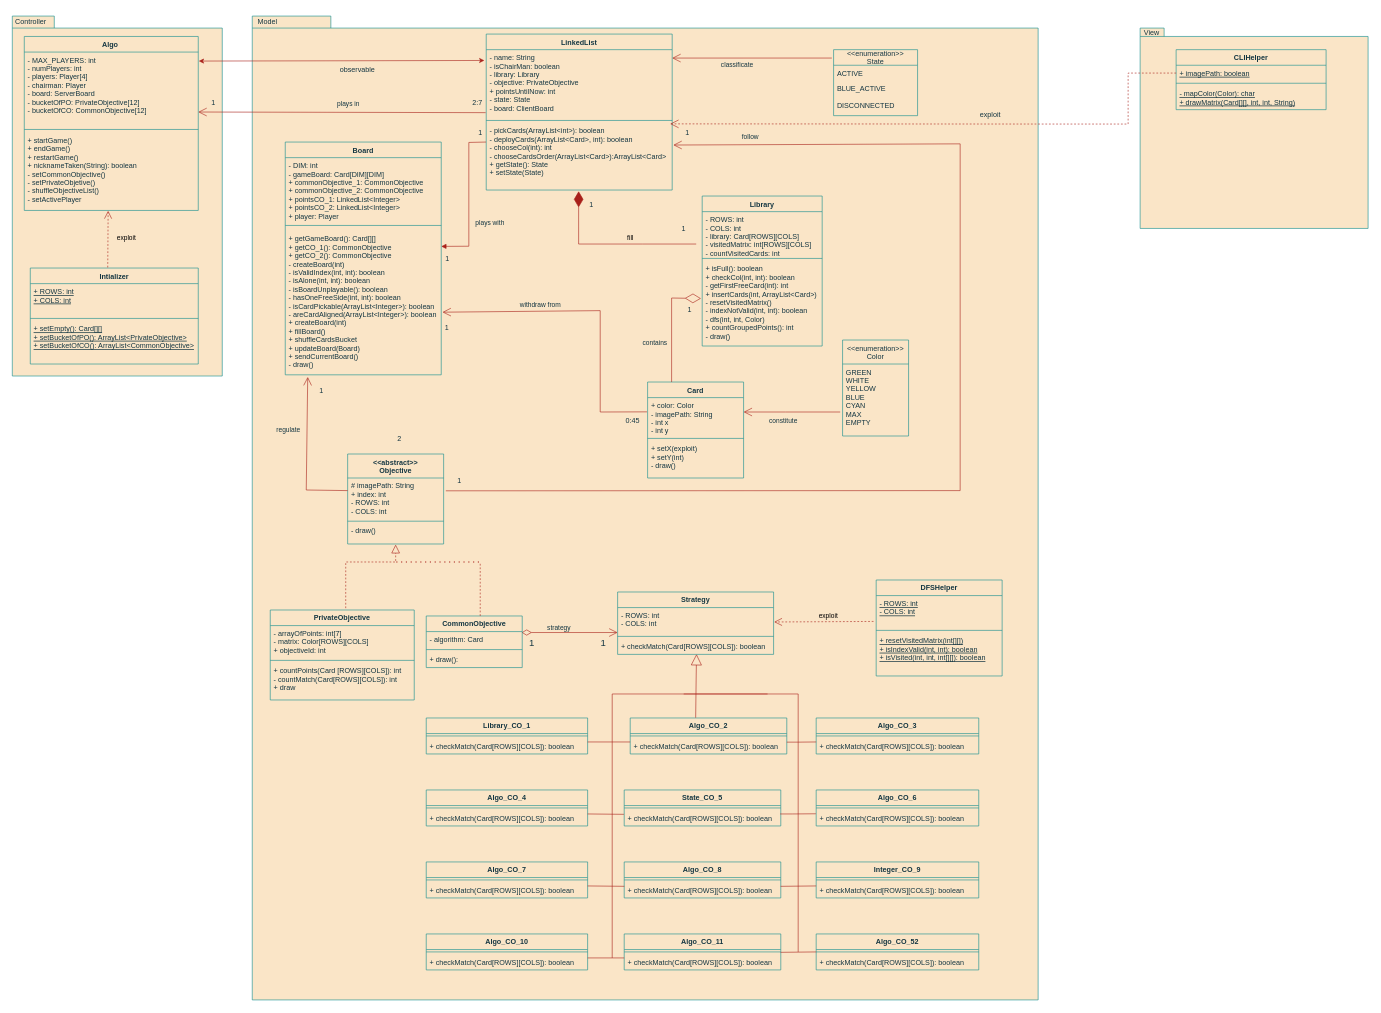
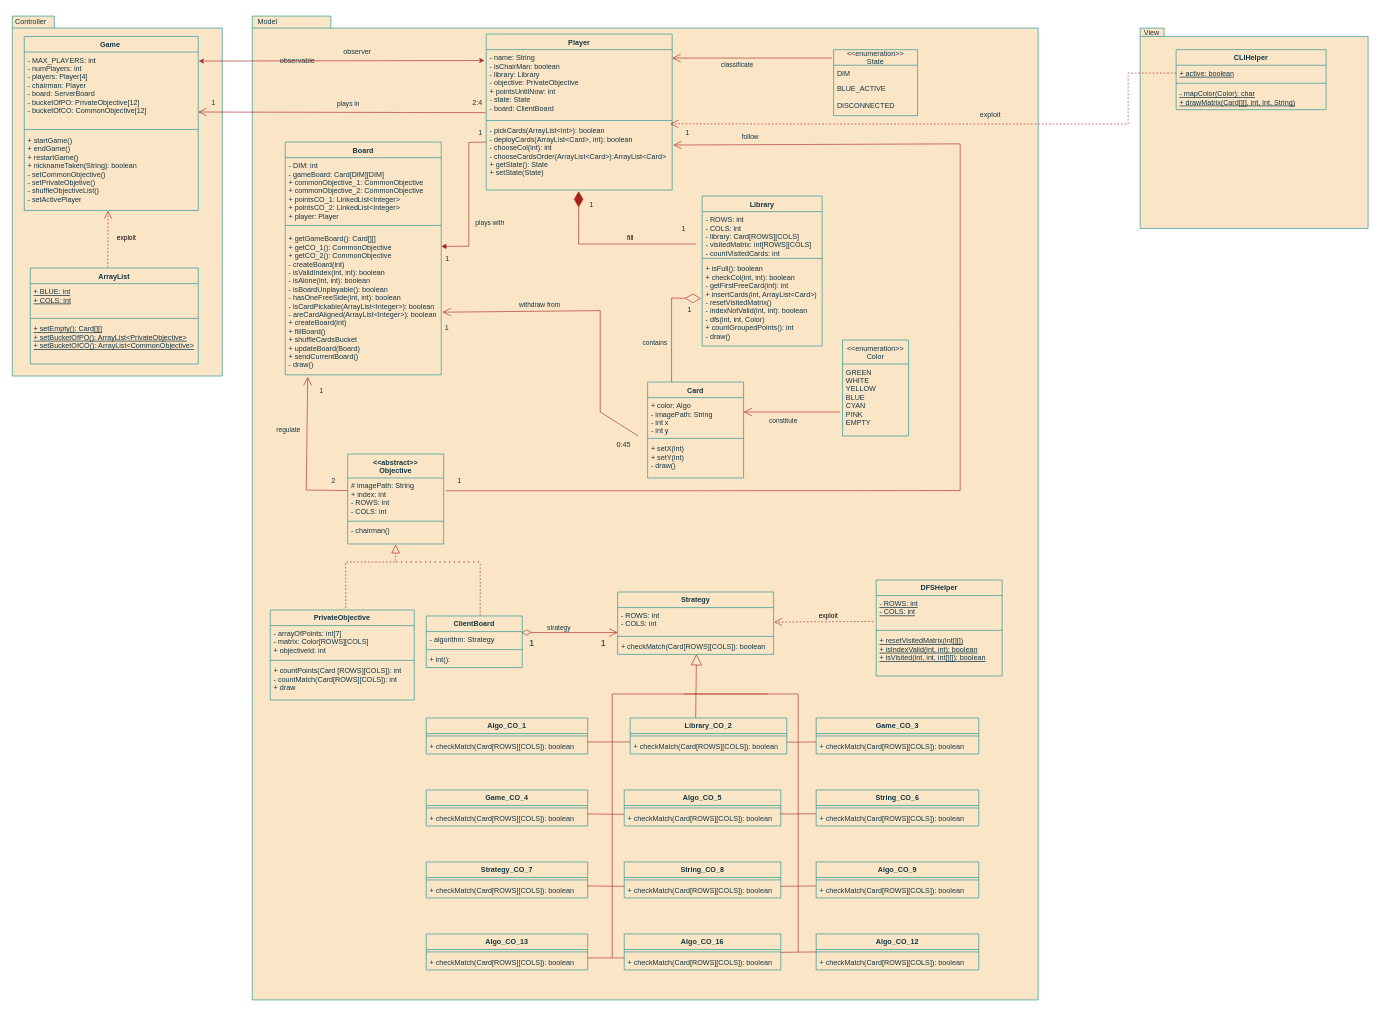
(579, 42) -> (579, 42)
(111, 44) -> (111, 44)
none -> (357, 52)
(357, 70) -> (297, 61)
(849, 73) -> (843, 73)
(1215, 73) -> (1209, 73)
(478, 103) -> (478, 103)
(114, 276) -> (114, 276)
(52, 292) -> (52, 292)
(856, 372) -> (856, 372)
(675, 406) -> (673, 406)
(633, 421) -> (624, 445)
(399, 439) -> (333, 481)
(678, 449) -> (671, 449)
(366, 530) -> (373, 530)
(474, 624) -> (474, 624)
(459, 640) -> (467, 640)
(446, 660) -> (443, 660)
(507, 726) -> (507, 726)
(708, 726) -> (708, 726)
(897, 726) -> (897, 726)
(507, 798) -> (507, 798)
(702, 798) -> (702, 798)
(897, 798) -> (897, 798)
(507, 870) -> (507, 870)
(702, 870) -> (702, 870)
(897, 870) -> (897, 870)
(507, 942) -> (507, 942)
(702, 942) -> (702, 942)
(897, 942) -> (897, 942)
